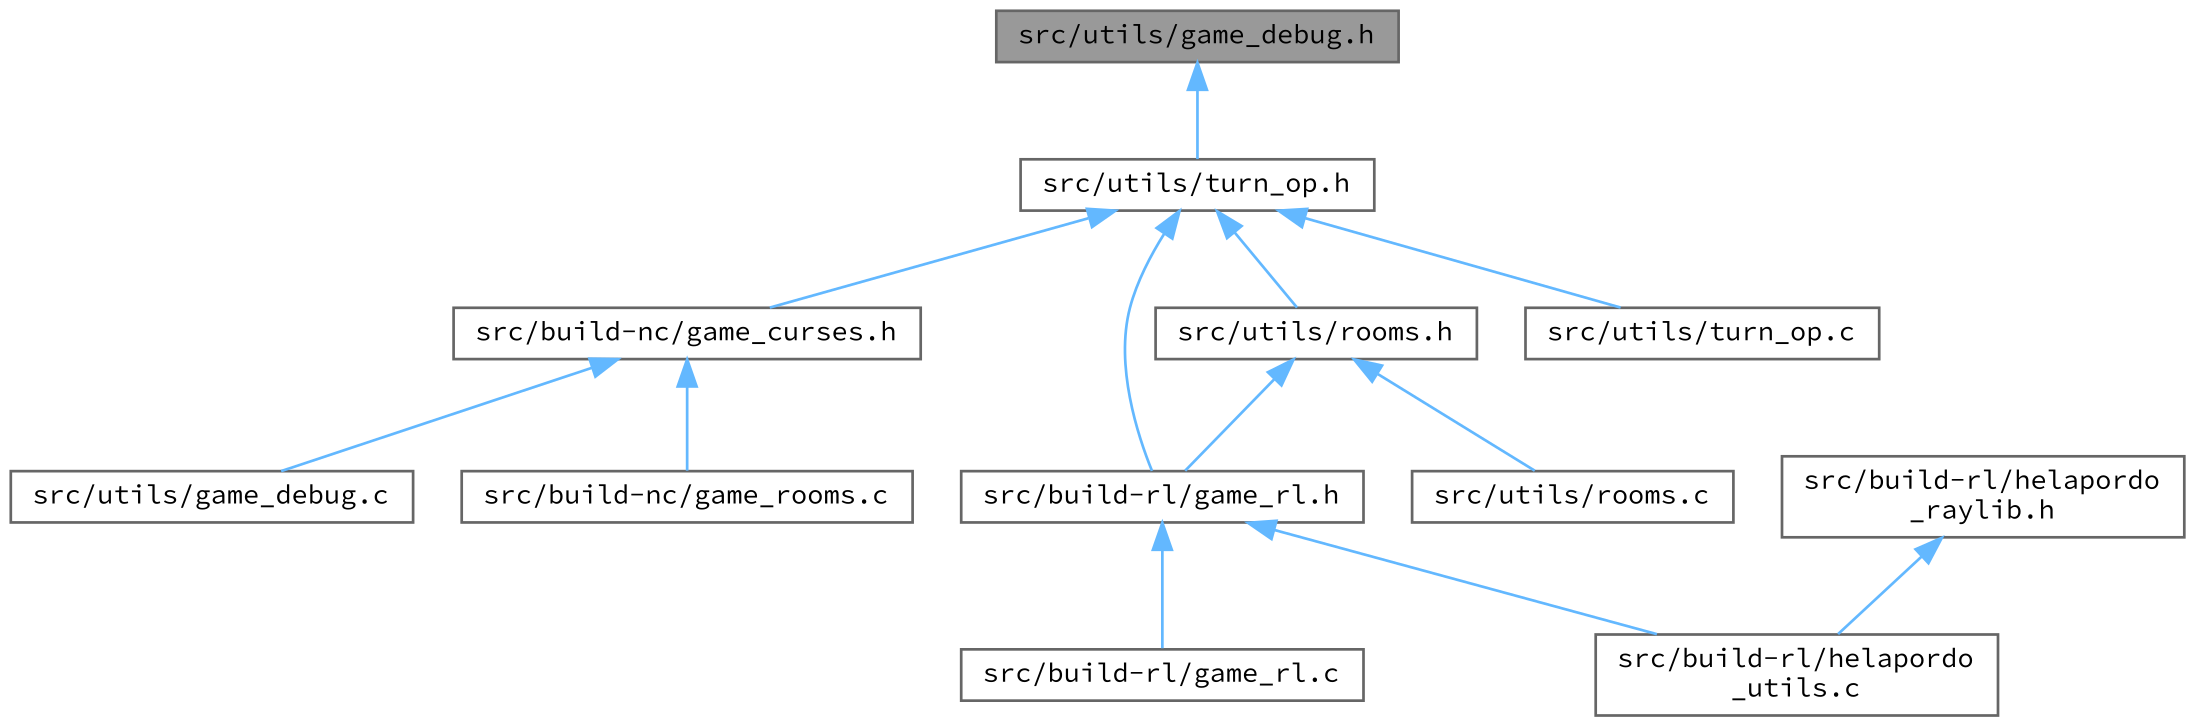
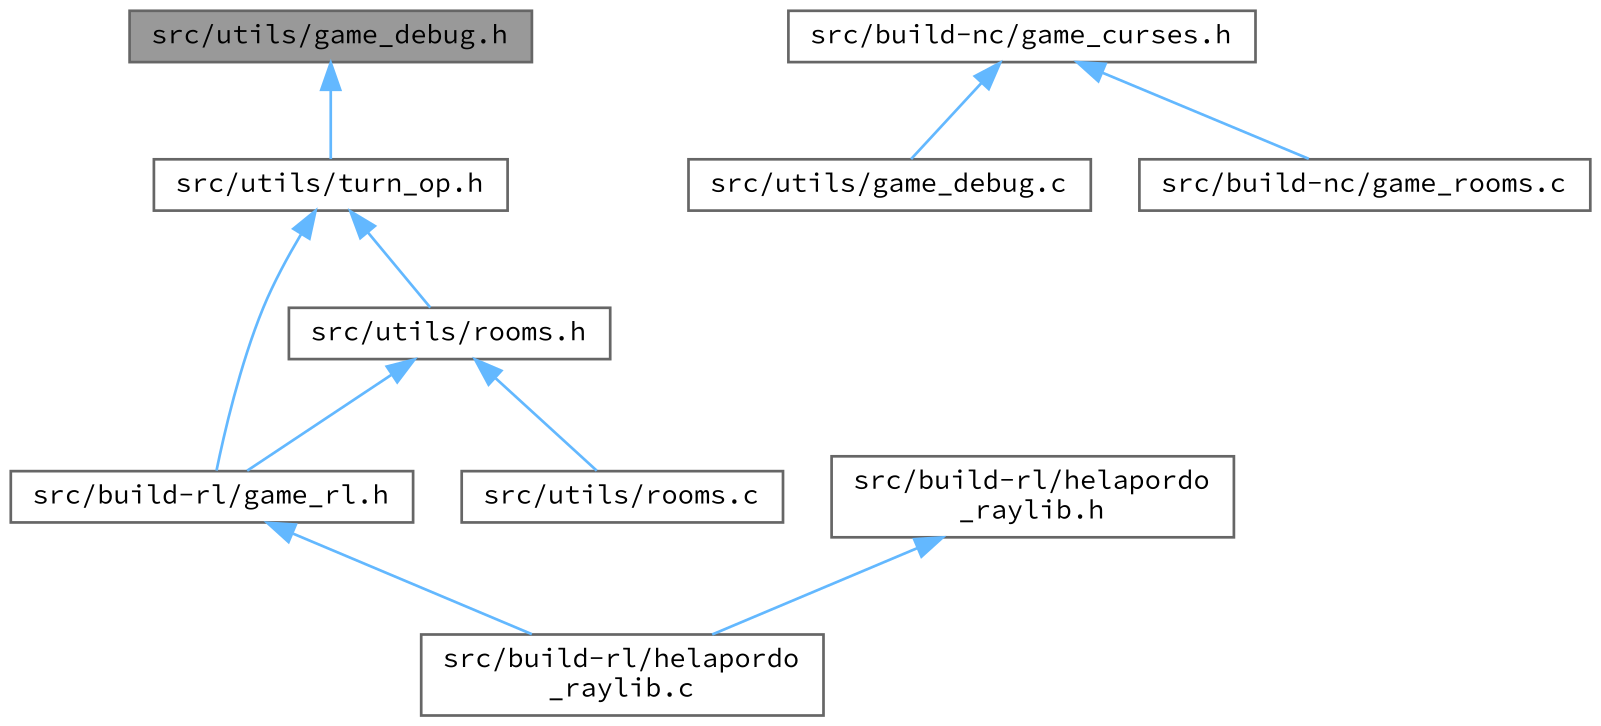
(929, 263) -> none
(1702, 333) -> none
(1162, 675) -> none
(1797, 675) -> (622, 675)
